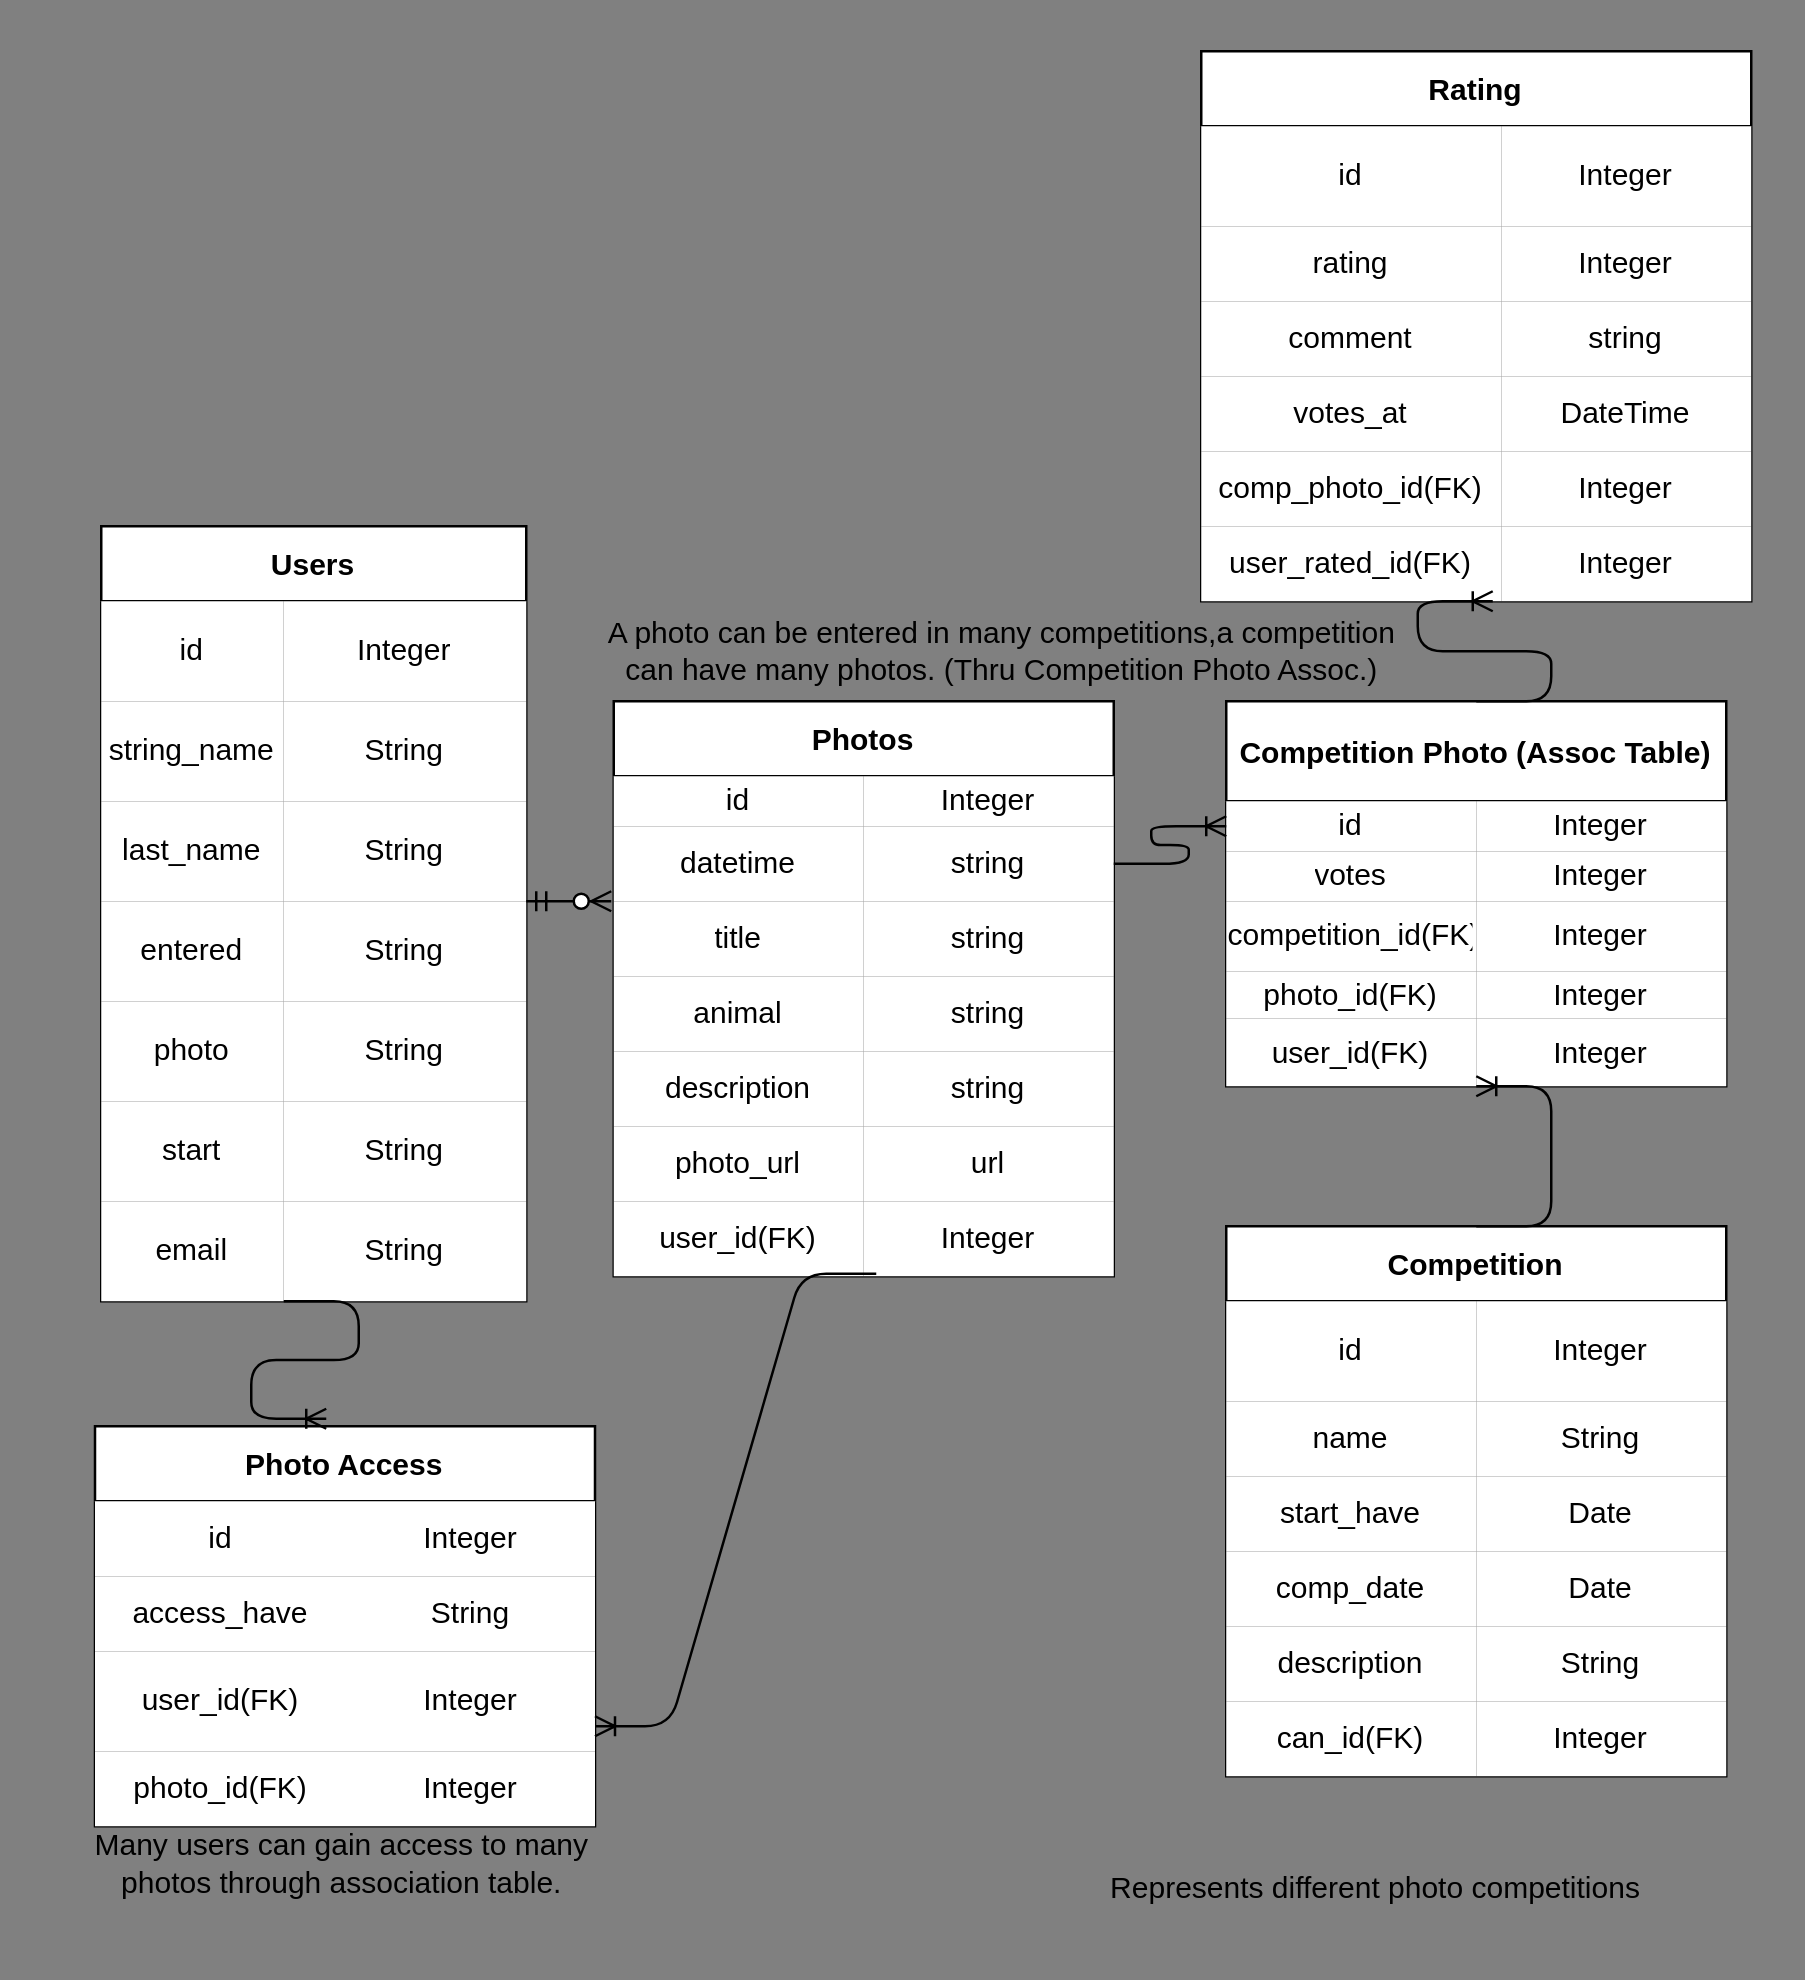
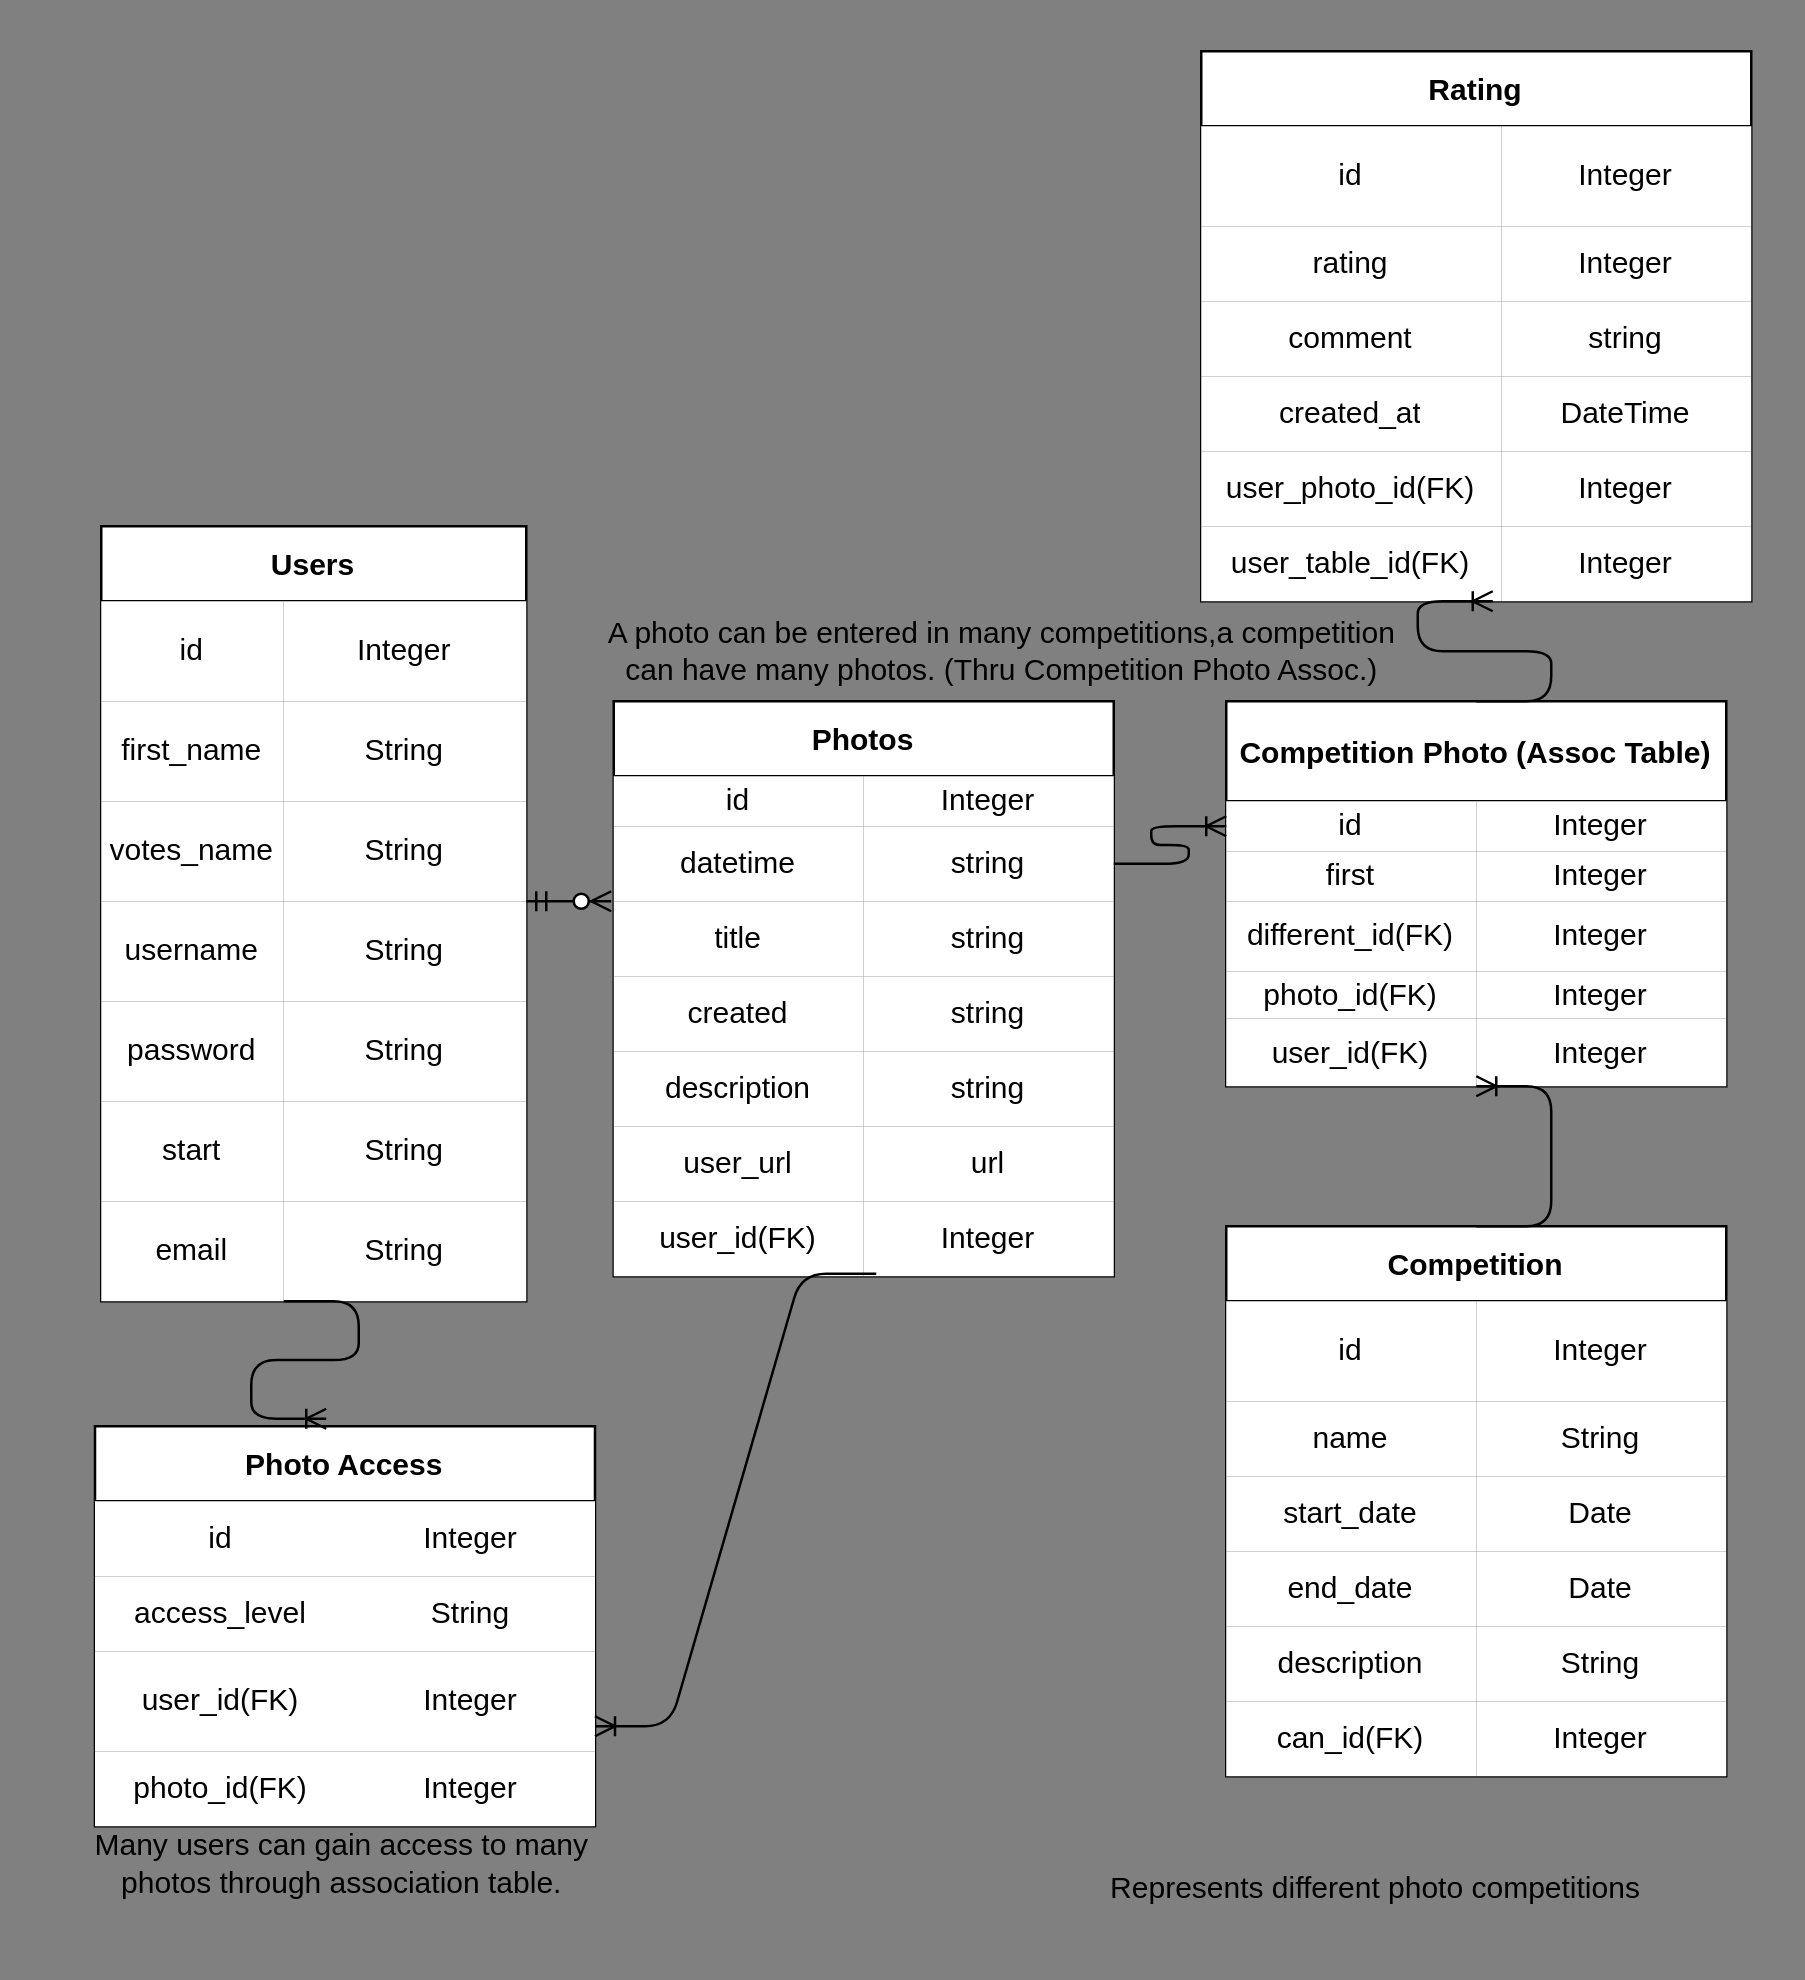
(1351, 414) -> (1351, 414)
(1351, 489) -> (1351, 489)
(1351, 564) -> (1351, 564)
(193, 751) -> (193, 751)
(193, 851) -> (193, 851)
(1351, 876) -> (1351, 876)
(1351, 936) -> (1351, 936)
(193, 951) -> (193, 951)
(739, 1014) -> (739, 1014)
(193, 1051) -> (193, 1051)
(739, 1164) -> (739, 1164)
(1351, 1514) -> (1351, 1514)
(1351, 1589) -> (1351, 1589)
(221, 1614) -> (221, 1614)
